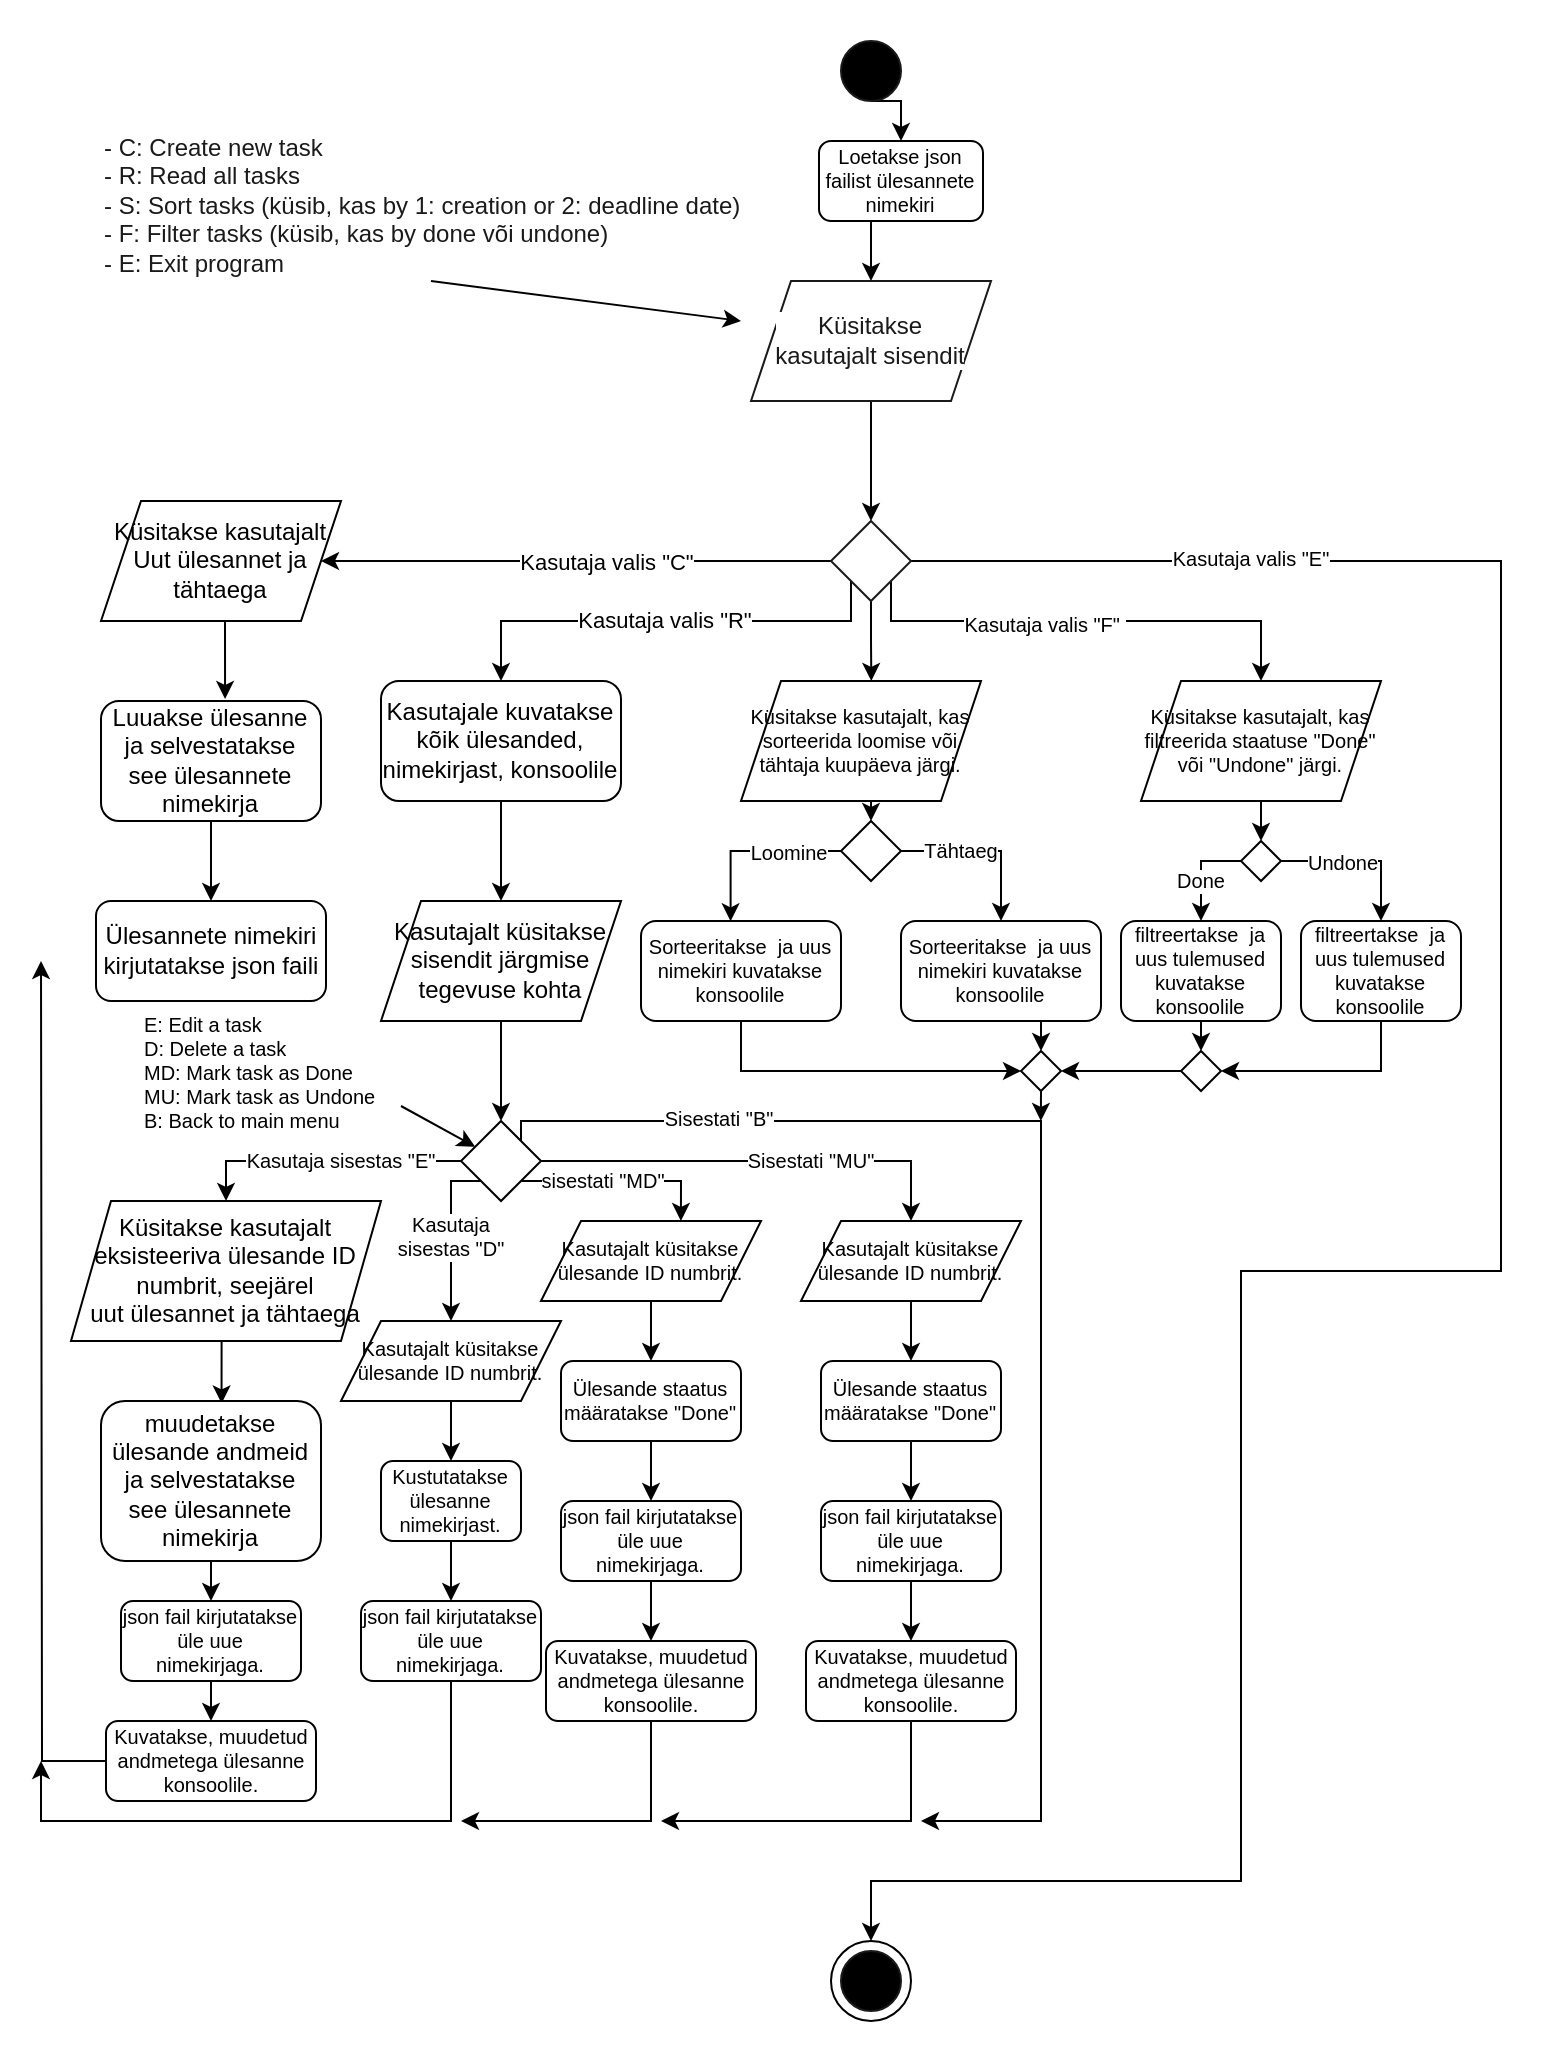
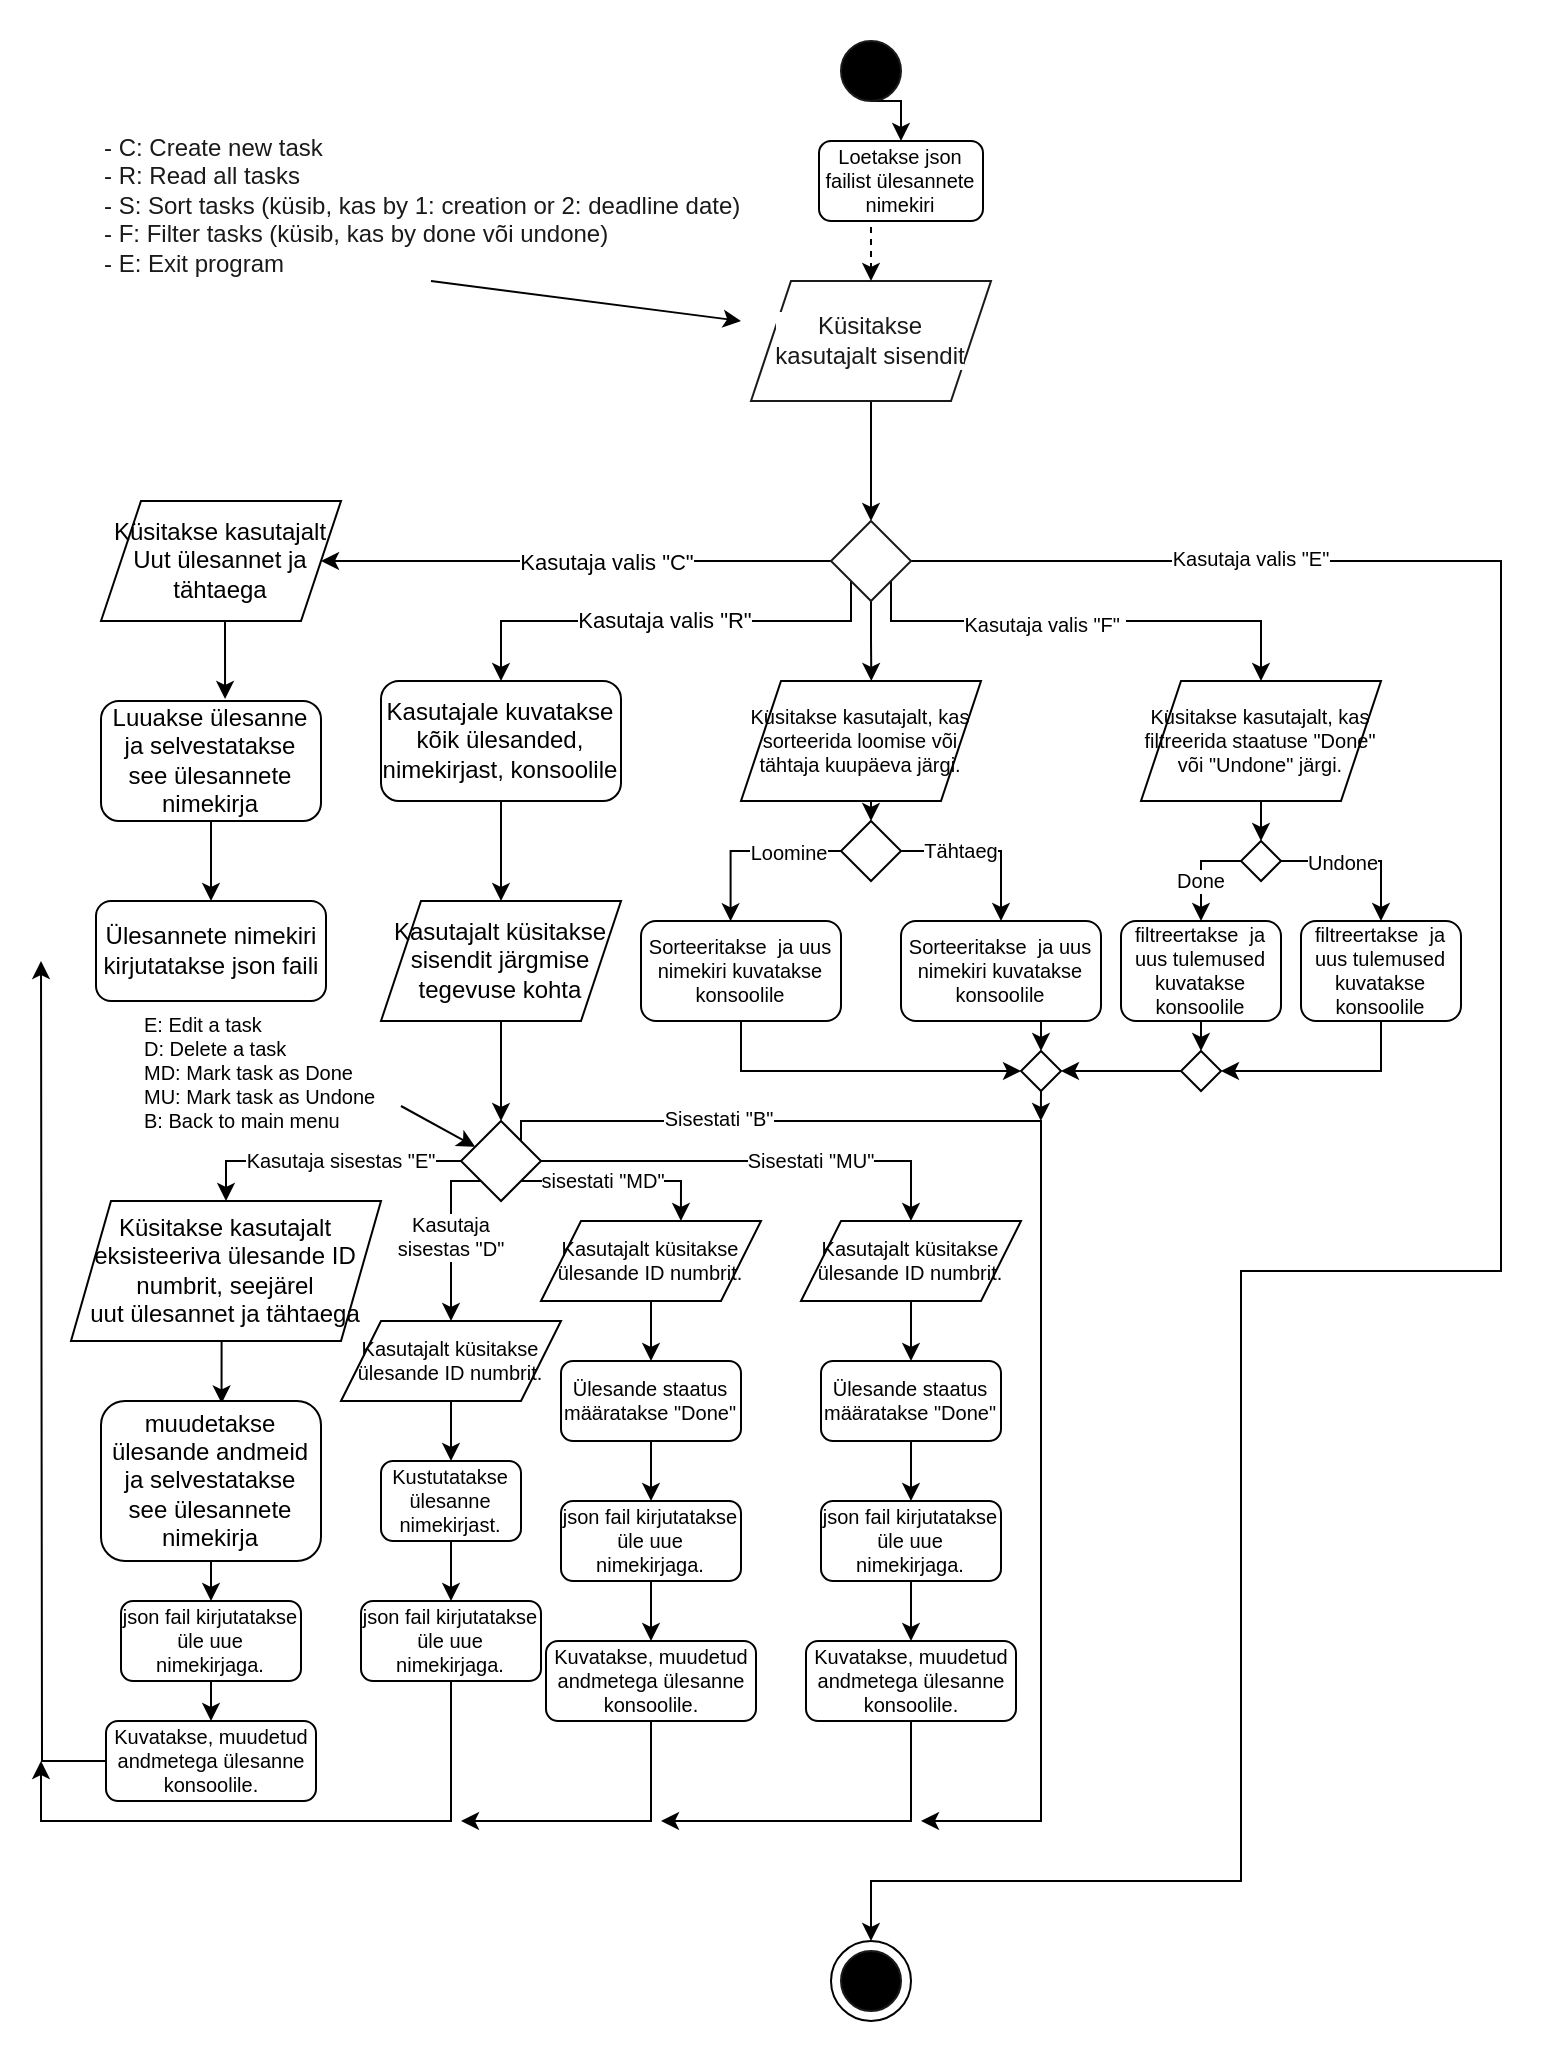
(871, 240) -> (871, 240)
